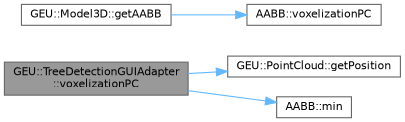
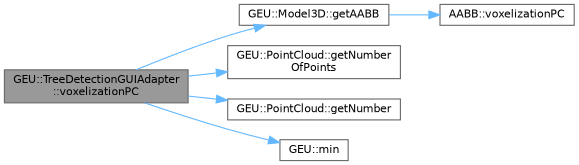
none -> (195, 47)
none -> (314, 62)
(314, 67) -> (314, 109)
(314, 107) -> (314, 150)
